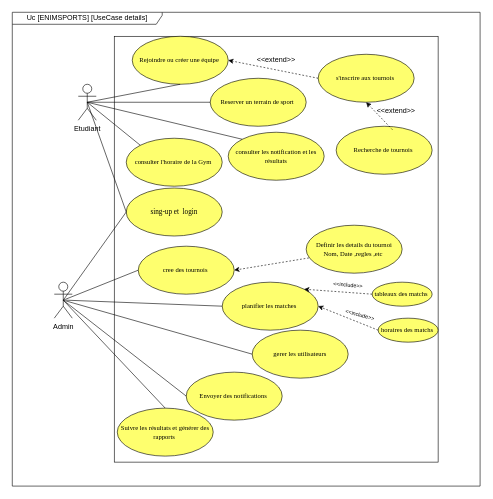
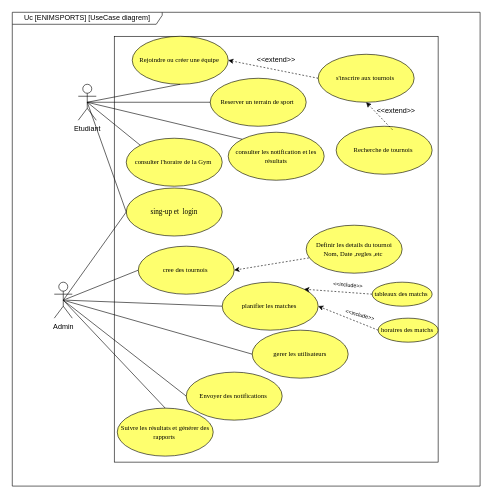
(87, 18) -> (87, 18)
